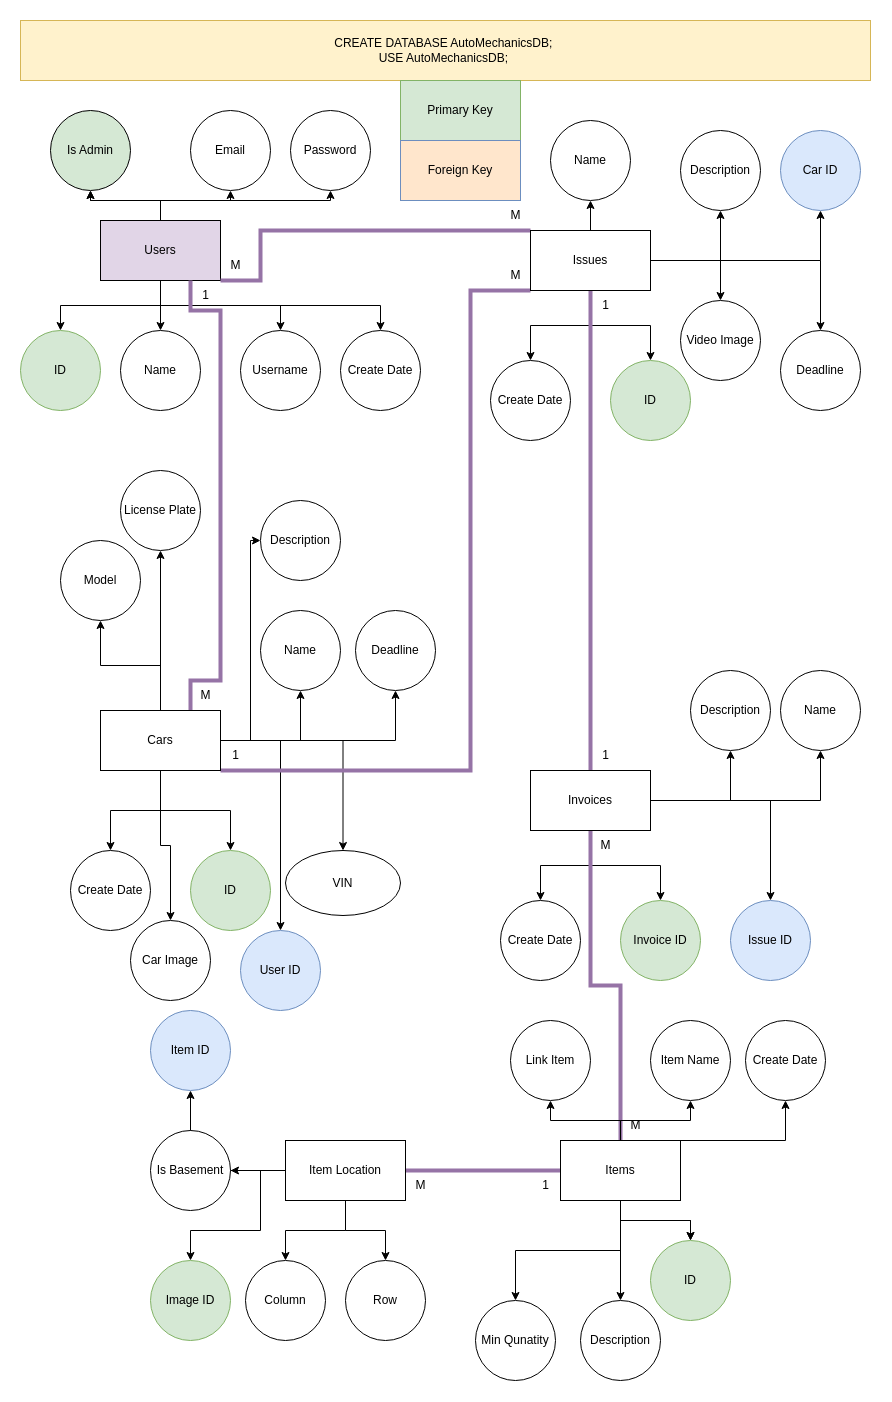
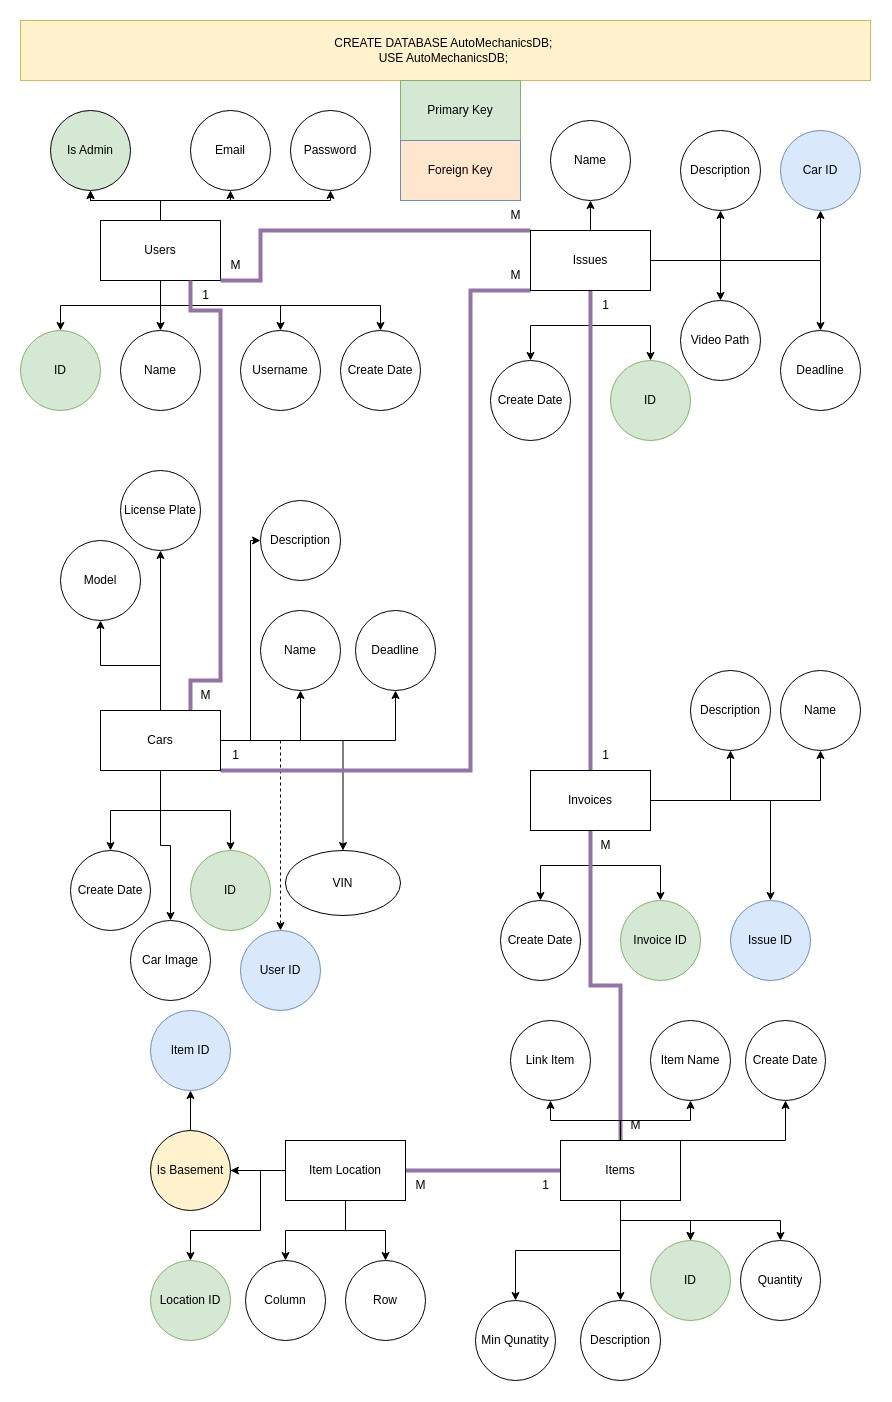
(161, 251) -> (161, 251)
(721, 341) -> (721, 341)
(281, 832) -> (281, 832)
(191, 1171) -> (191, 1171)
none -> (743, 1221)
none -> (781, 1281)
(191, 1301) -> (191, 1301)
